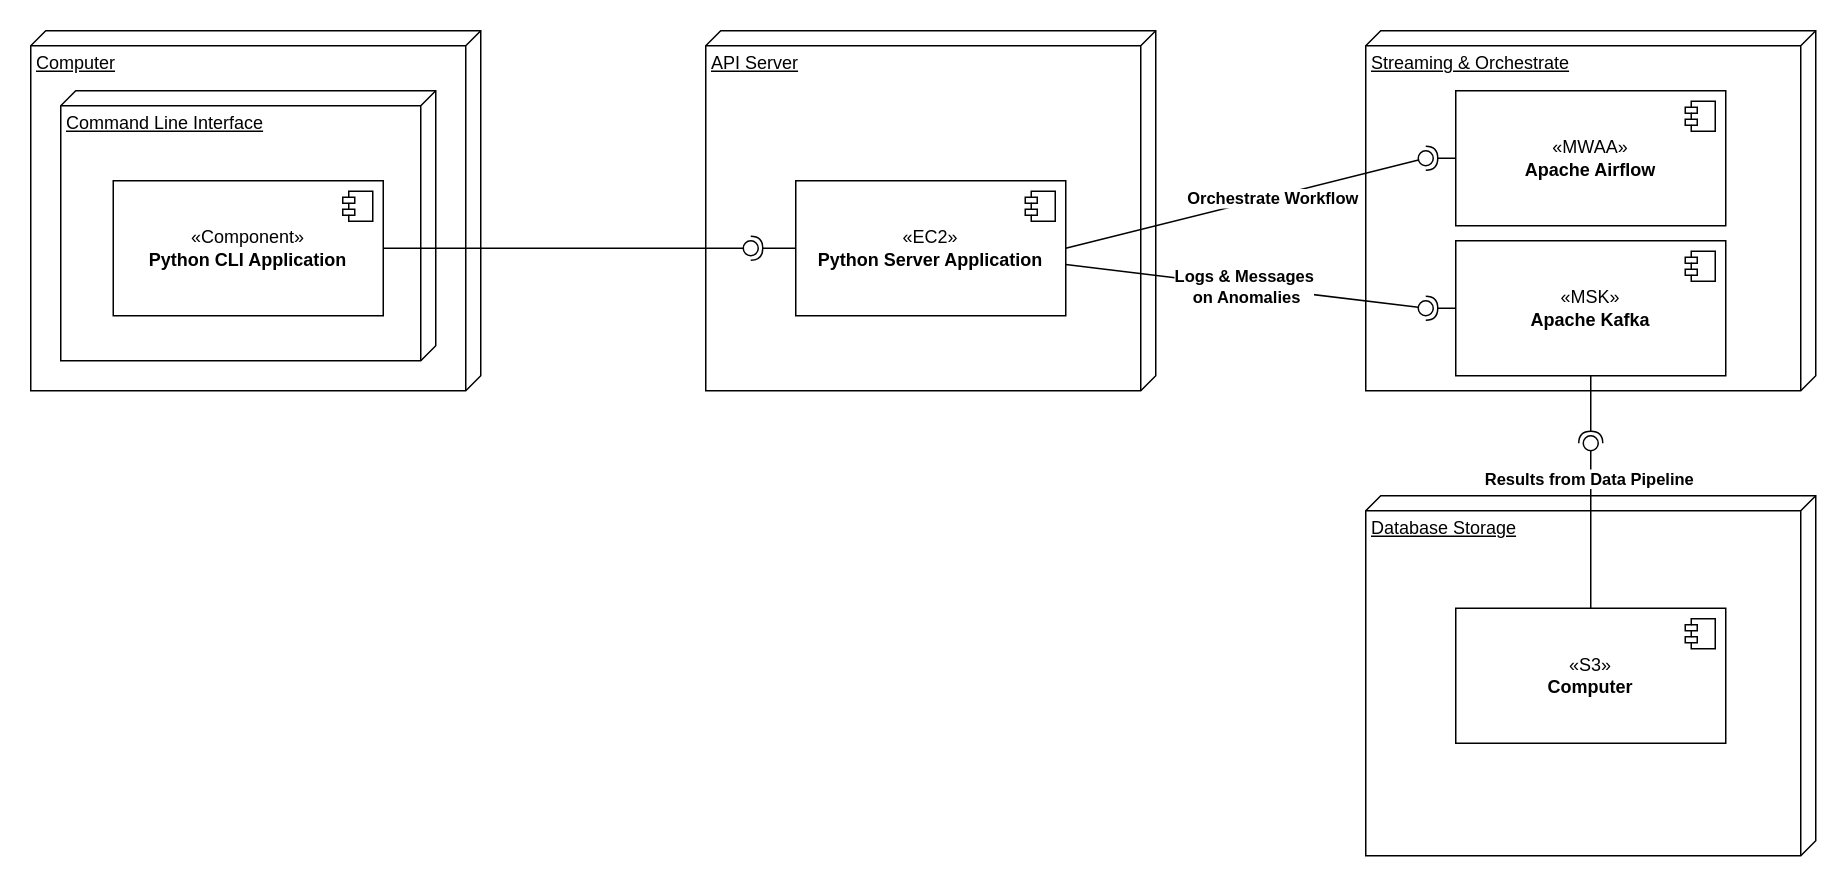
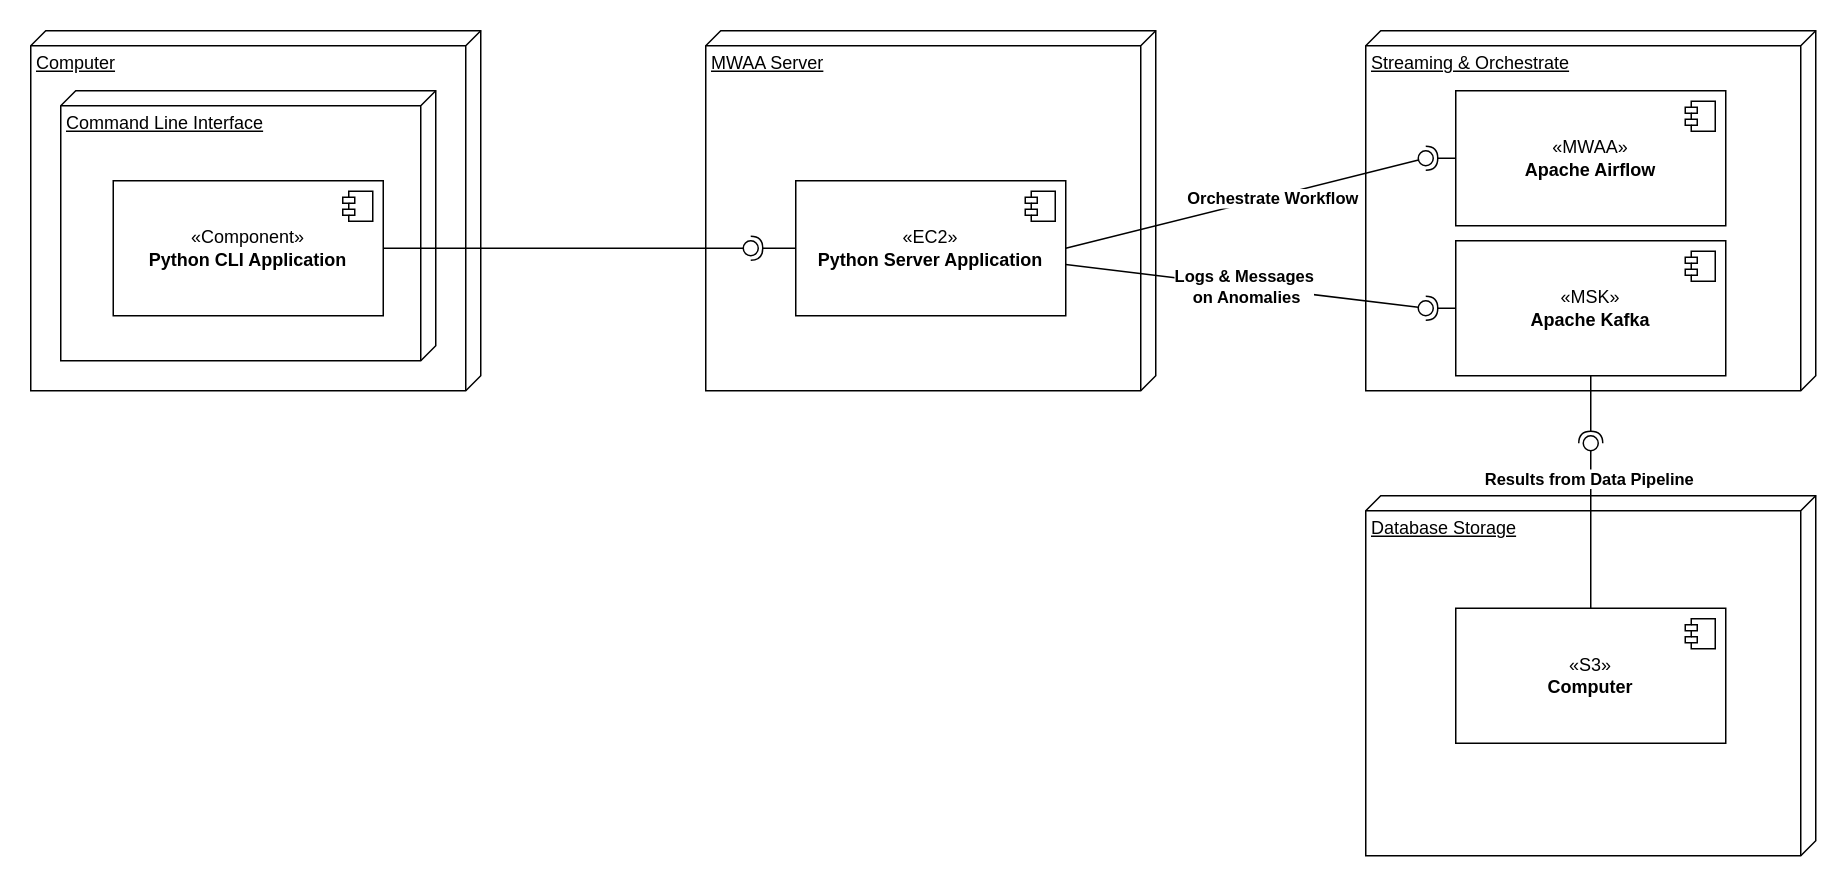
(760, 64) -> (765, 64)
